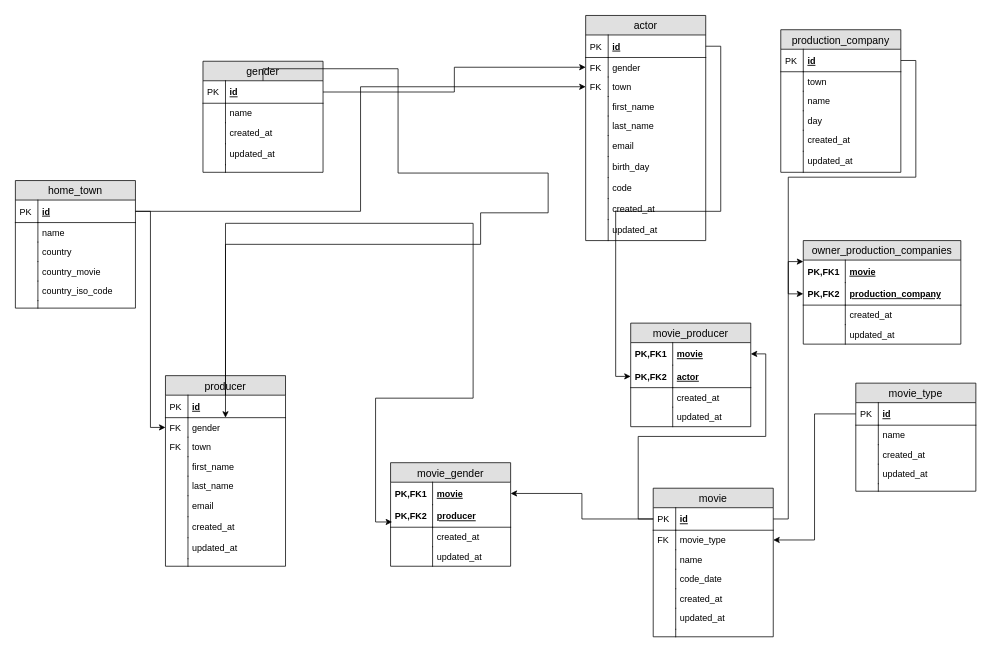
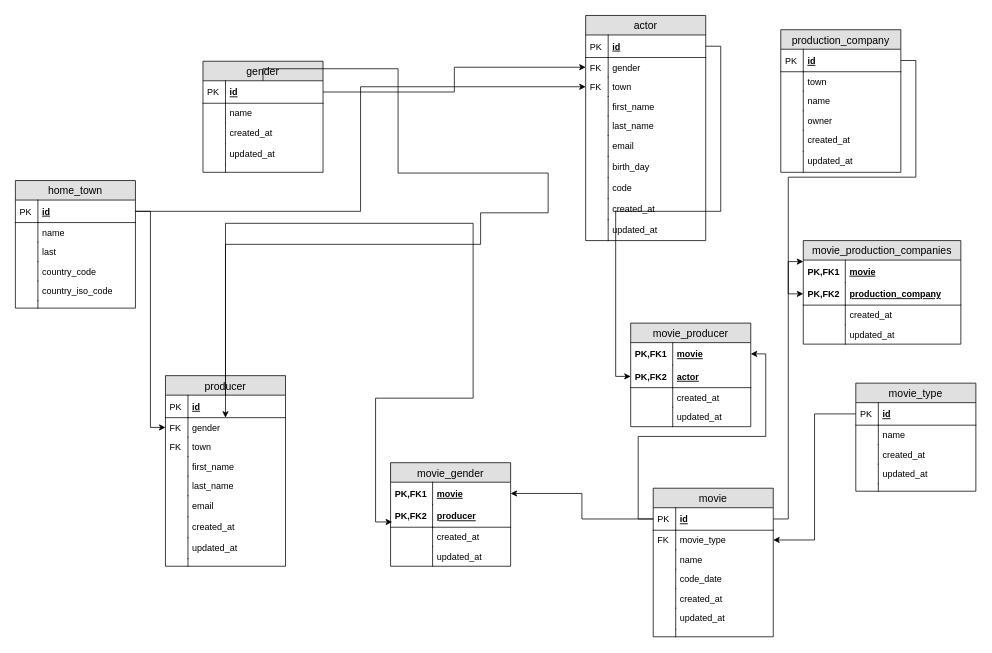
(815, 121) -> (820, 121)
(881, 251) -> (881, 251)
(60, 252) -> (51, 252)
(74, 272) -> (72, 272)
